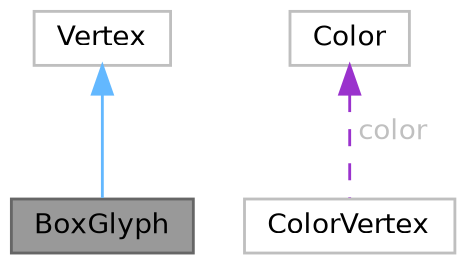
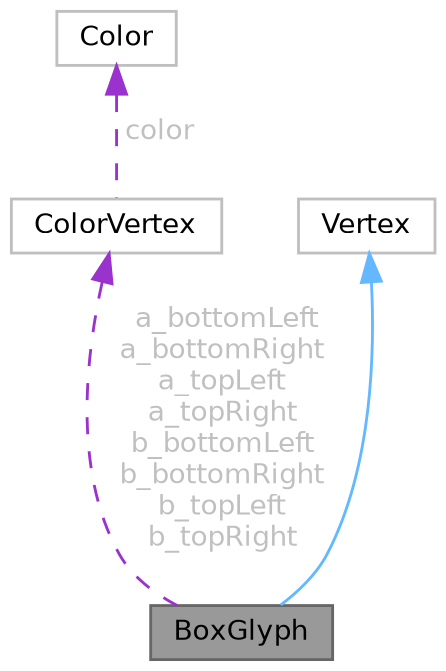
none -> (90, 459)
